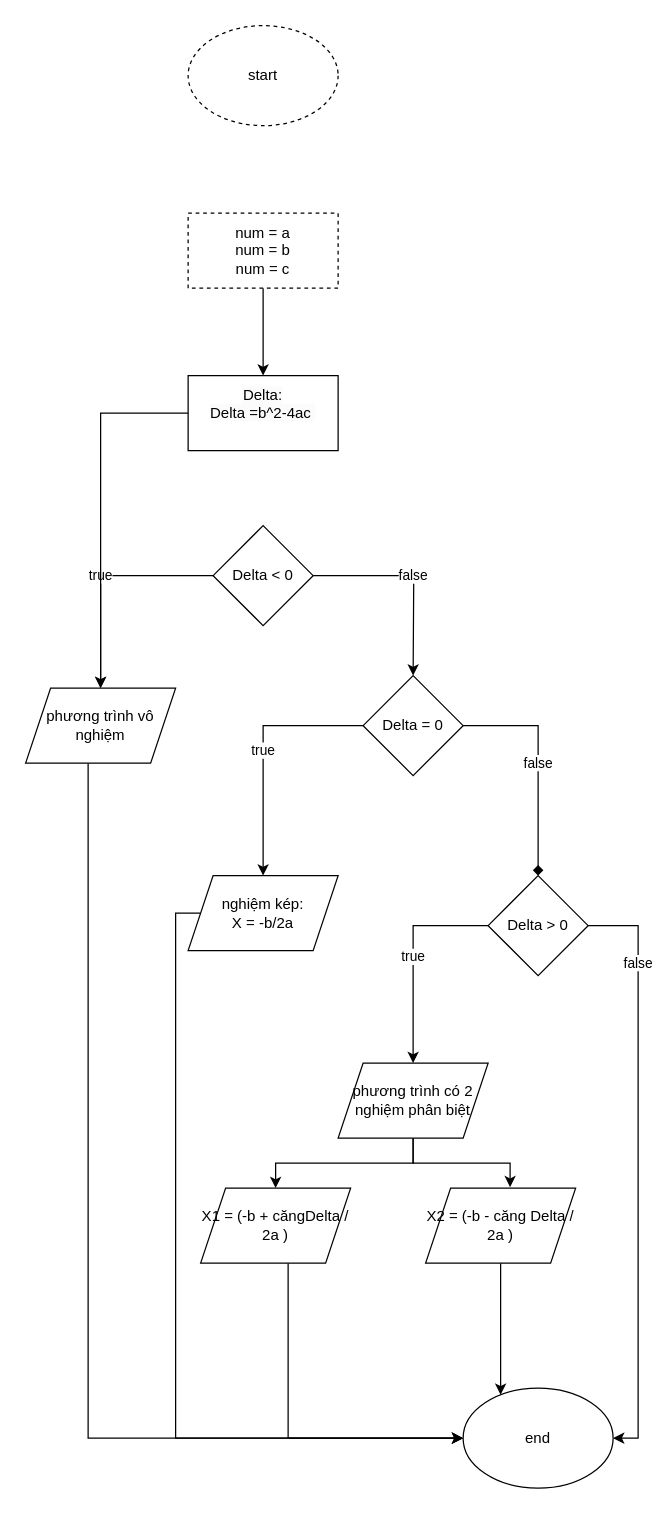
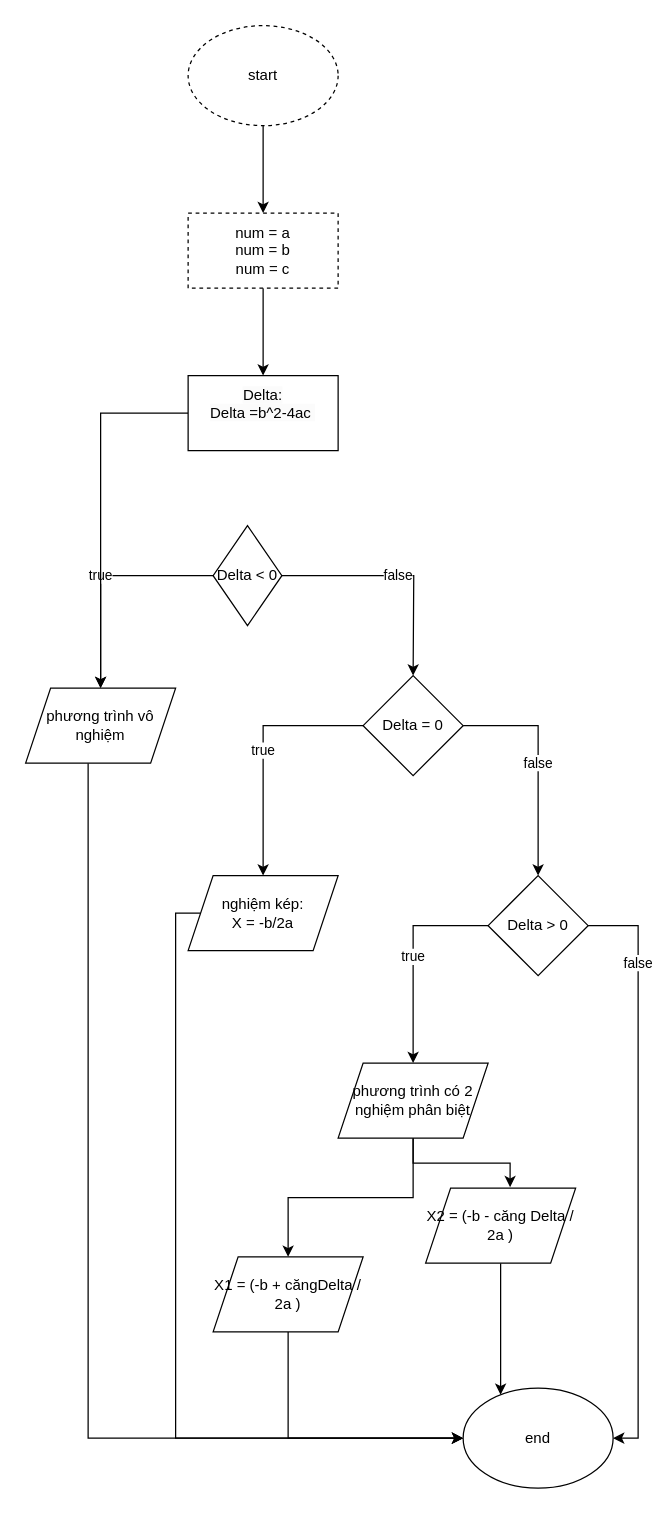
none -> (263, 165)
(263, 576) -> (248, 576)
(538, 865) -> (538, 866)
(276, 1226) -> (288, 1294)
